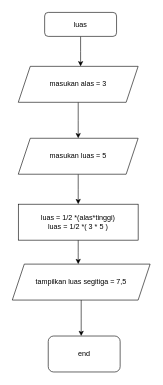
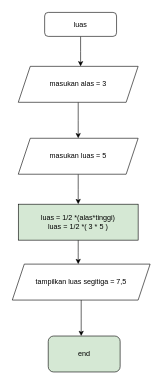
(78, 222) -> (78, 222)
(84, 354) -> (84, 354)
